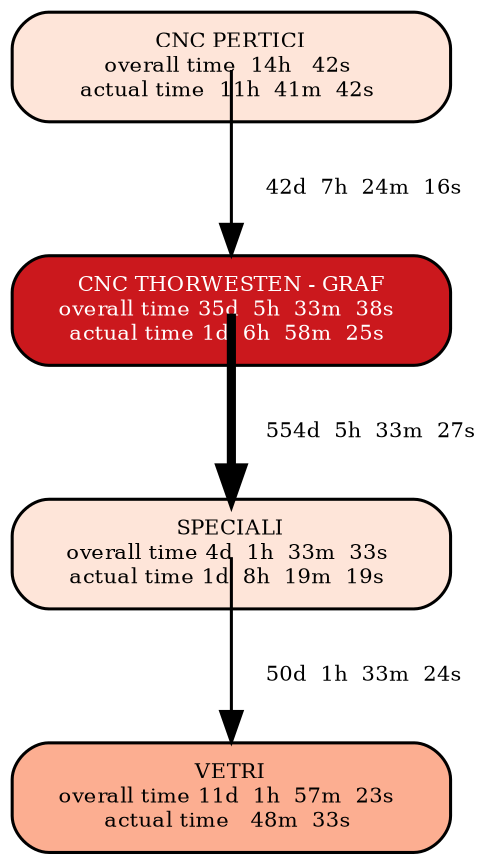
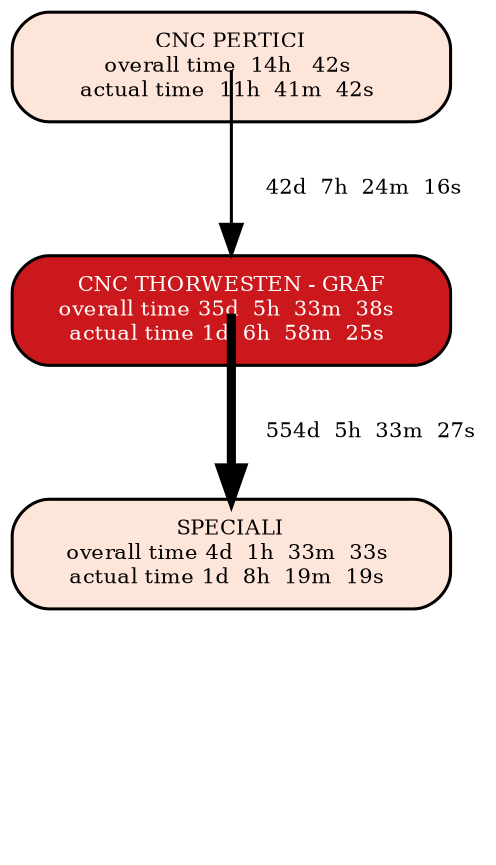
(231, 798) -> none
